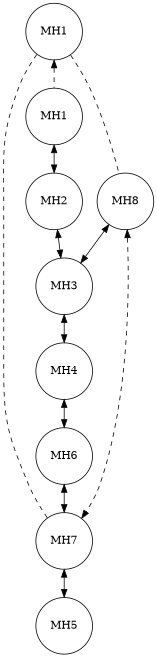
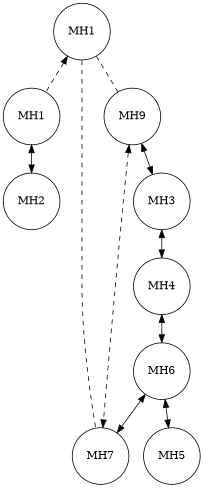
(125, 201) -> (132, 116)
(59, 244) -> none
(64, 583) -> (167, 414)
